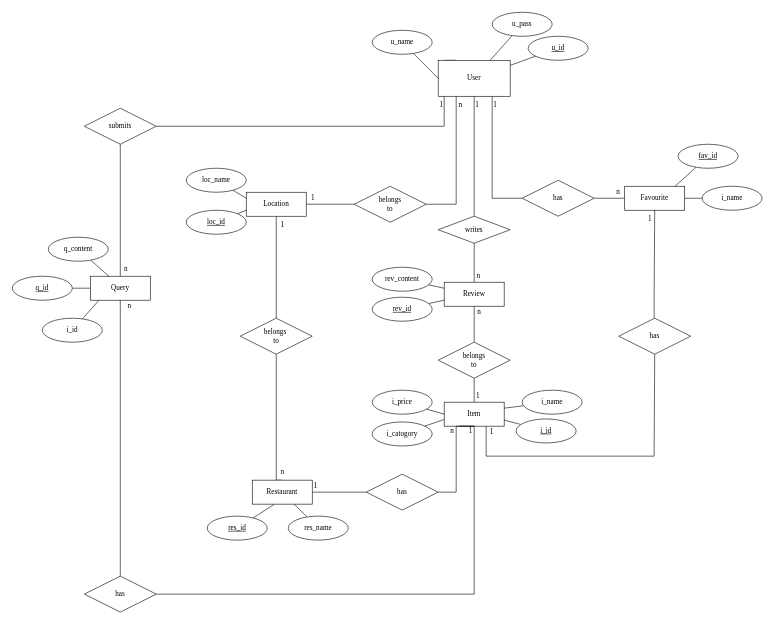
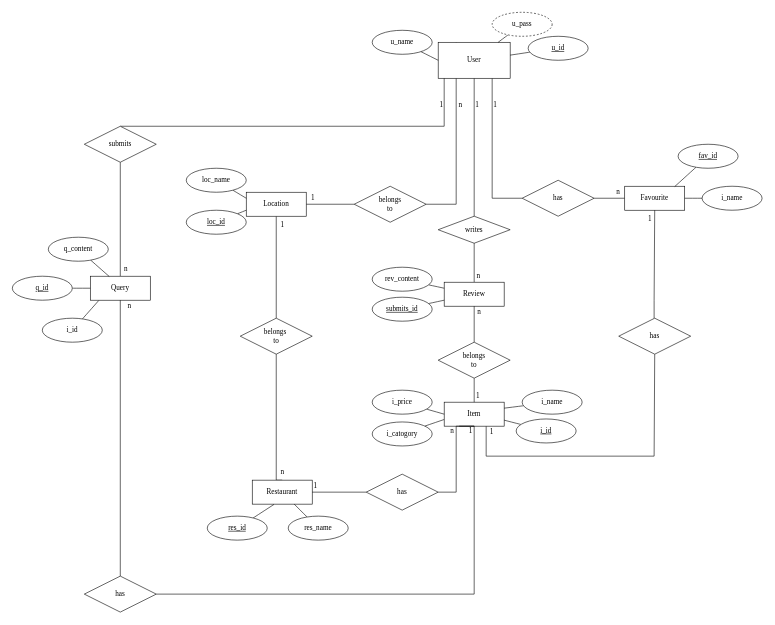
(522, 24) -> (522, 24)
(474, 78) -> (474, 60)
(120, 126) -> (120, 144)
(402, 309) -> (402, 309)
